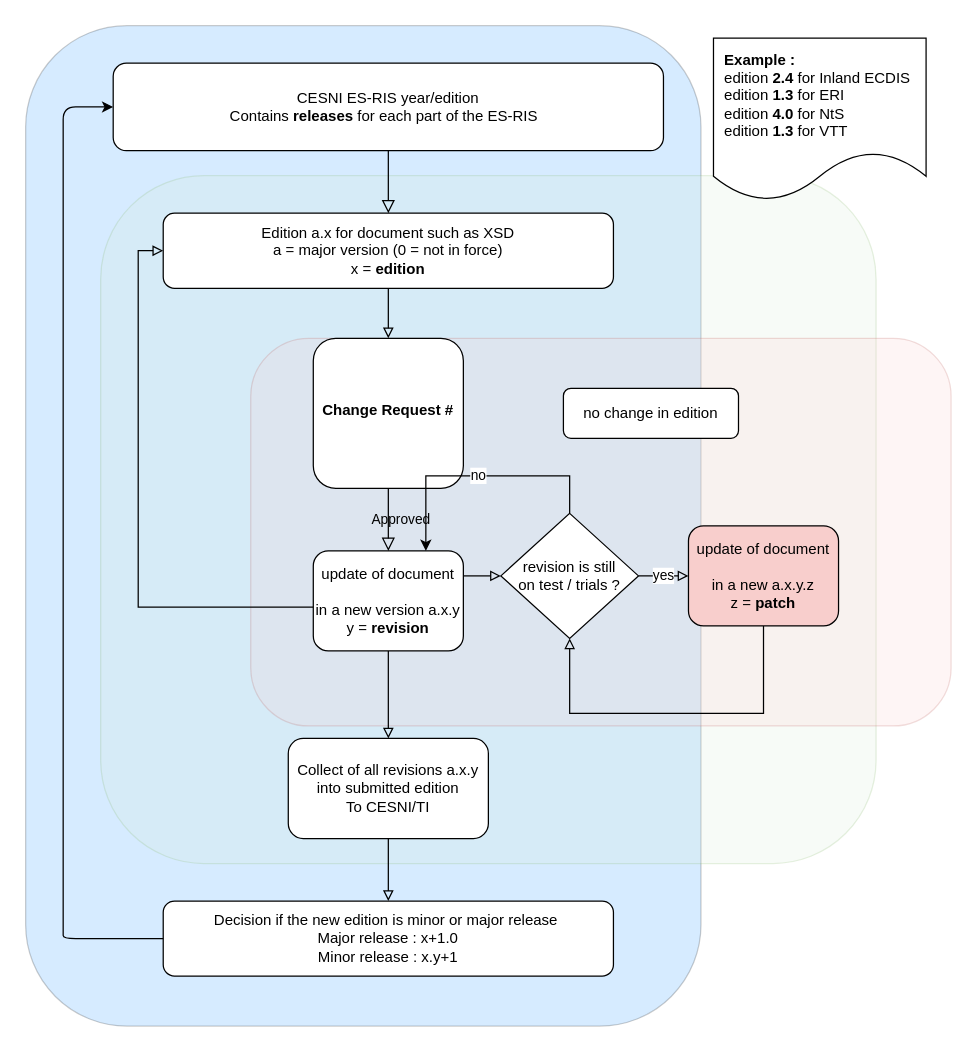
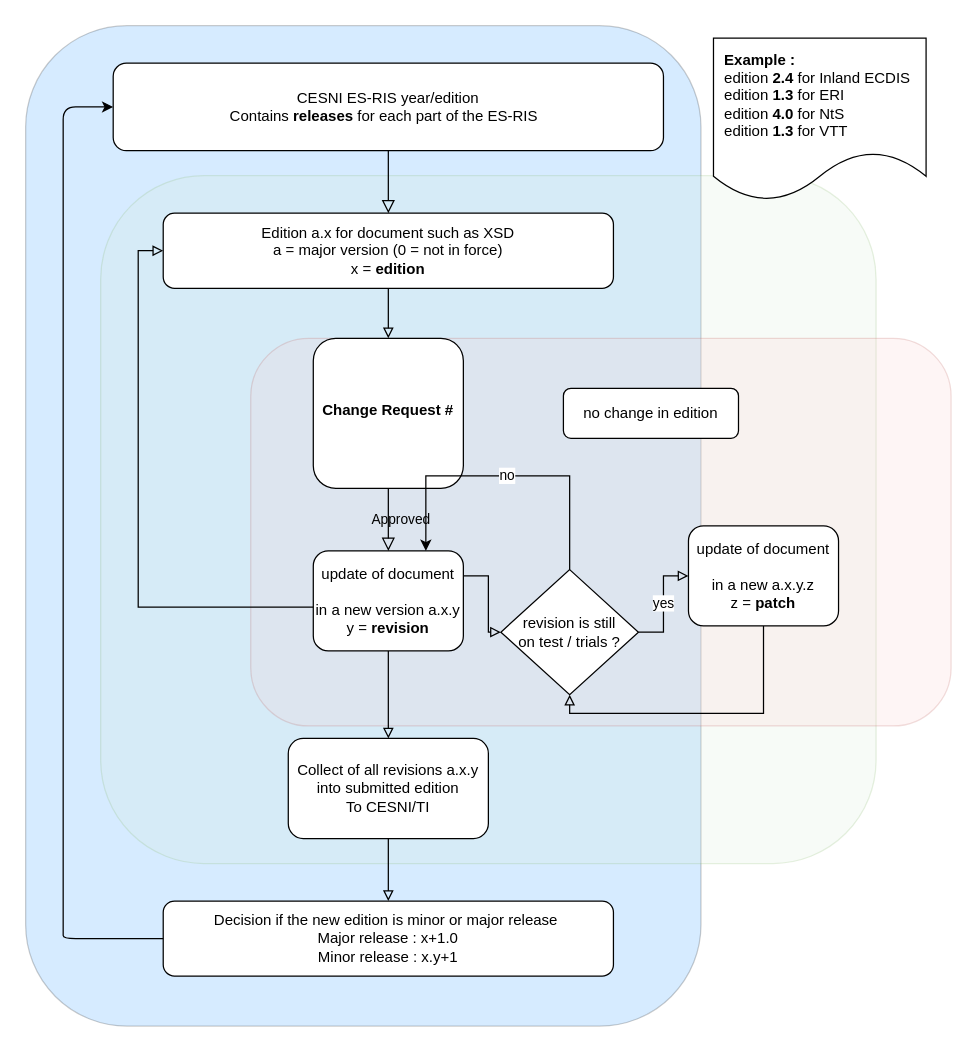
(569, 576) -> (569, 632)
(763, 576) -> (763, 576)
